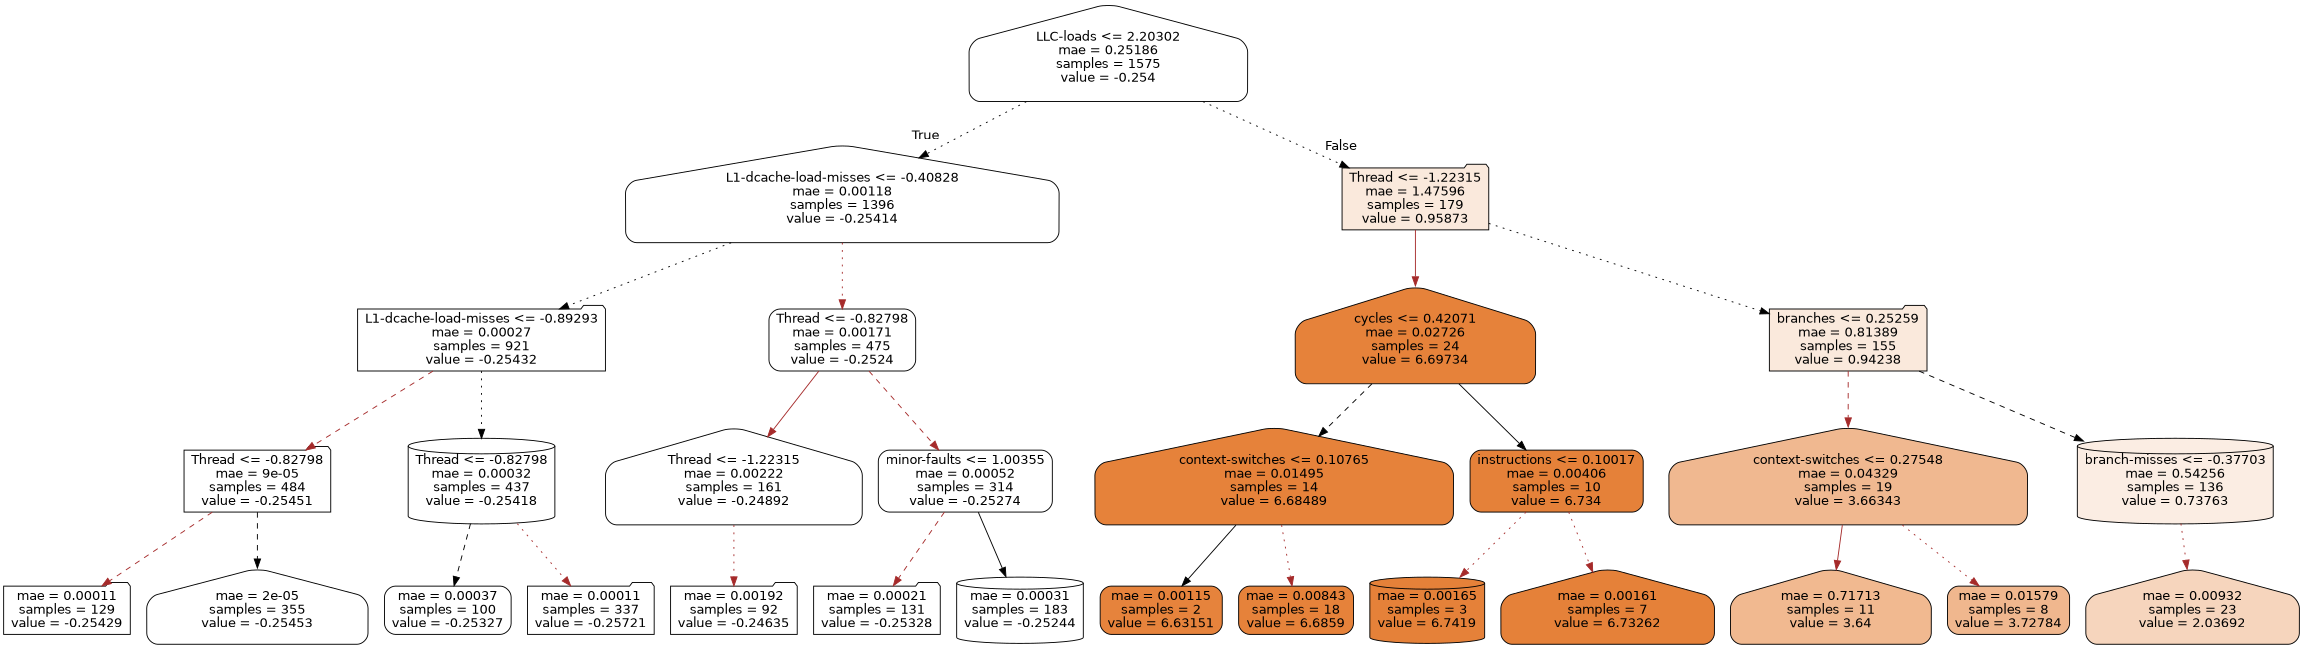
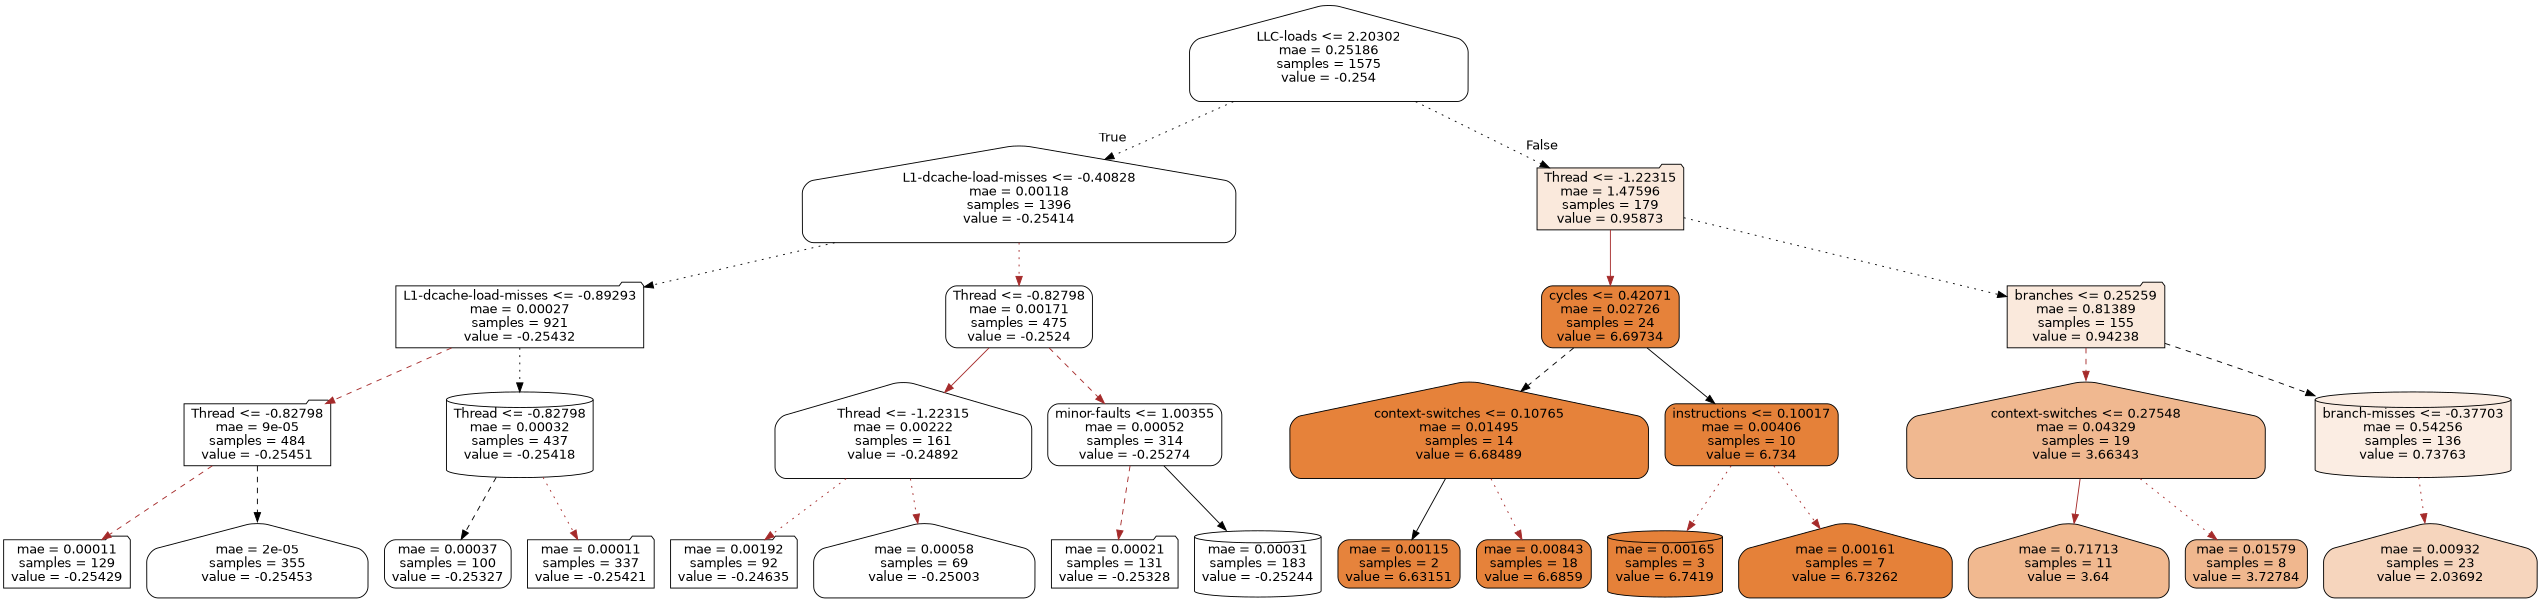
(1415, 340) -> (1610, 317)
none -> (924, 564)
(591, 610) -> (591, 564)
